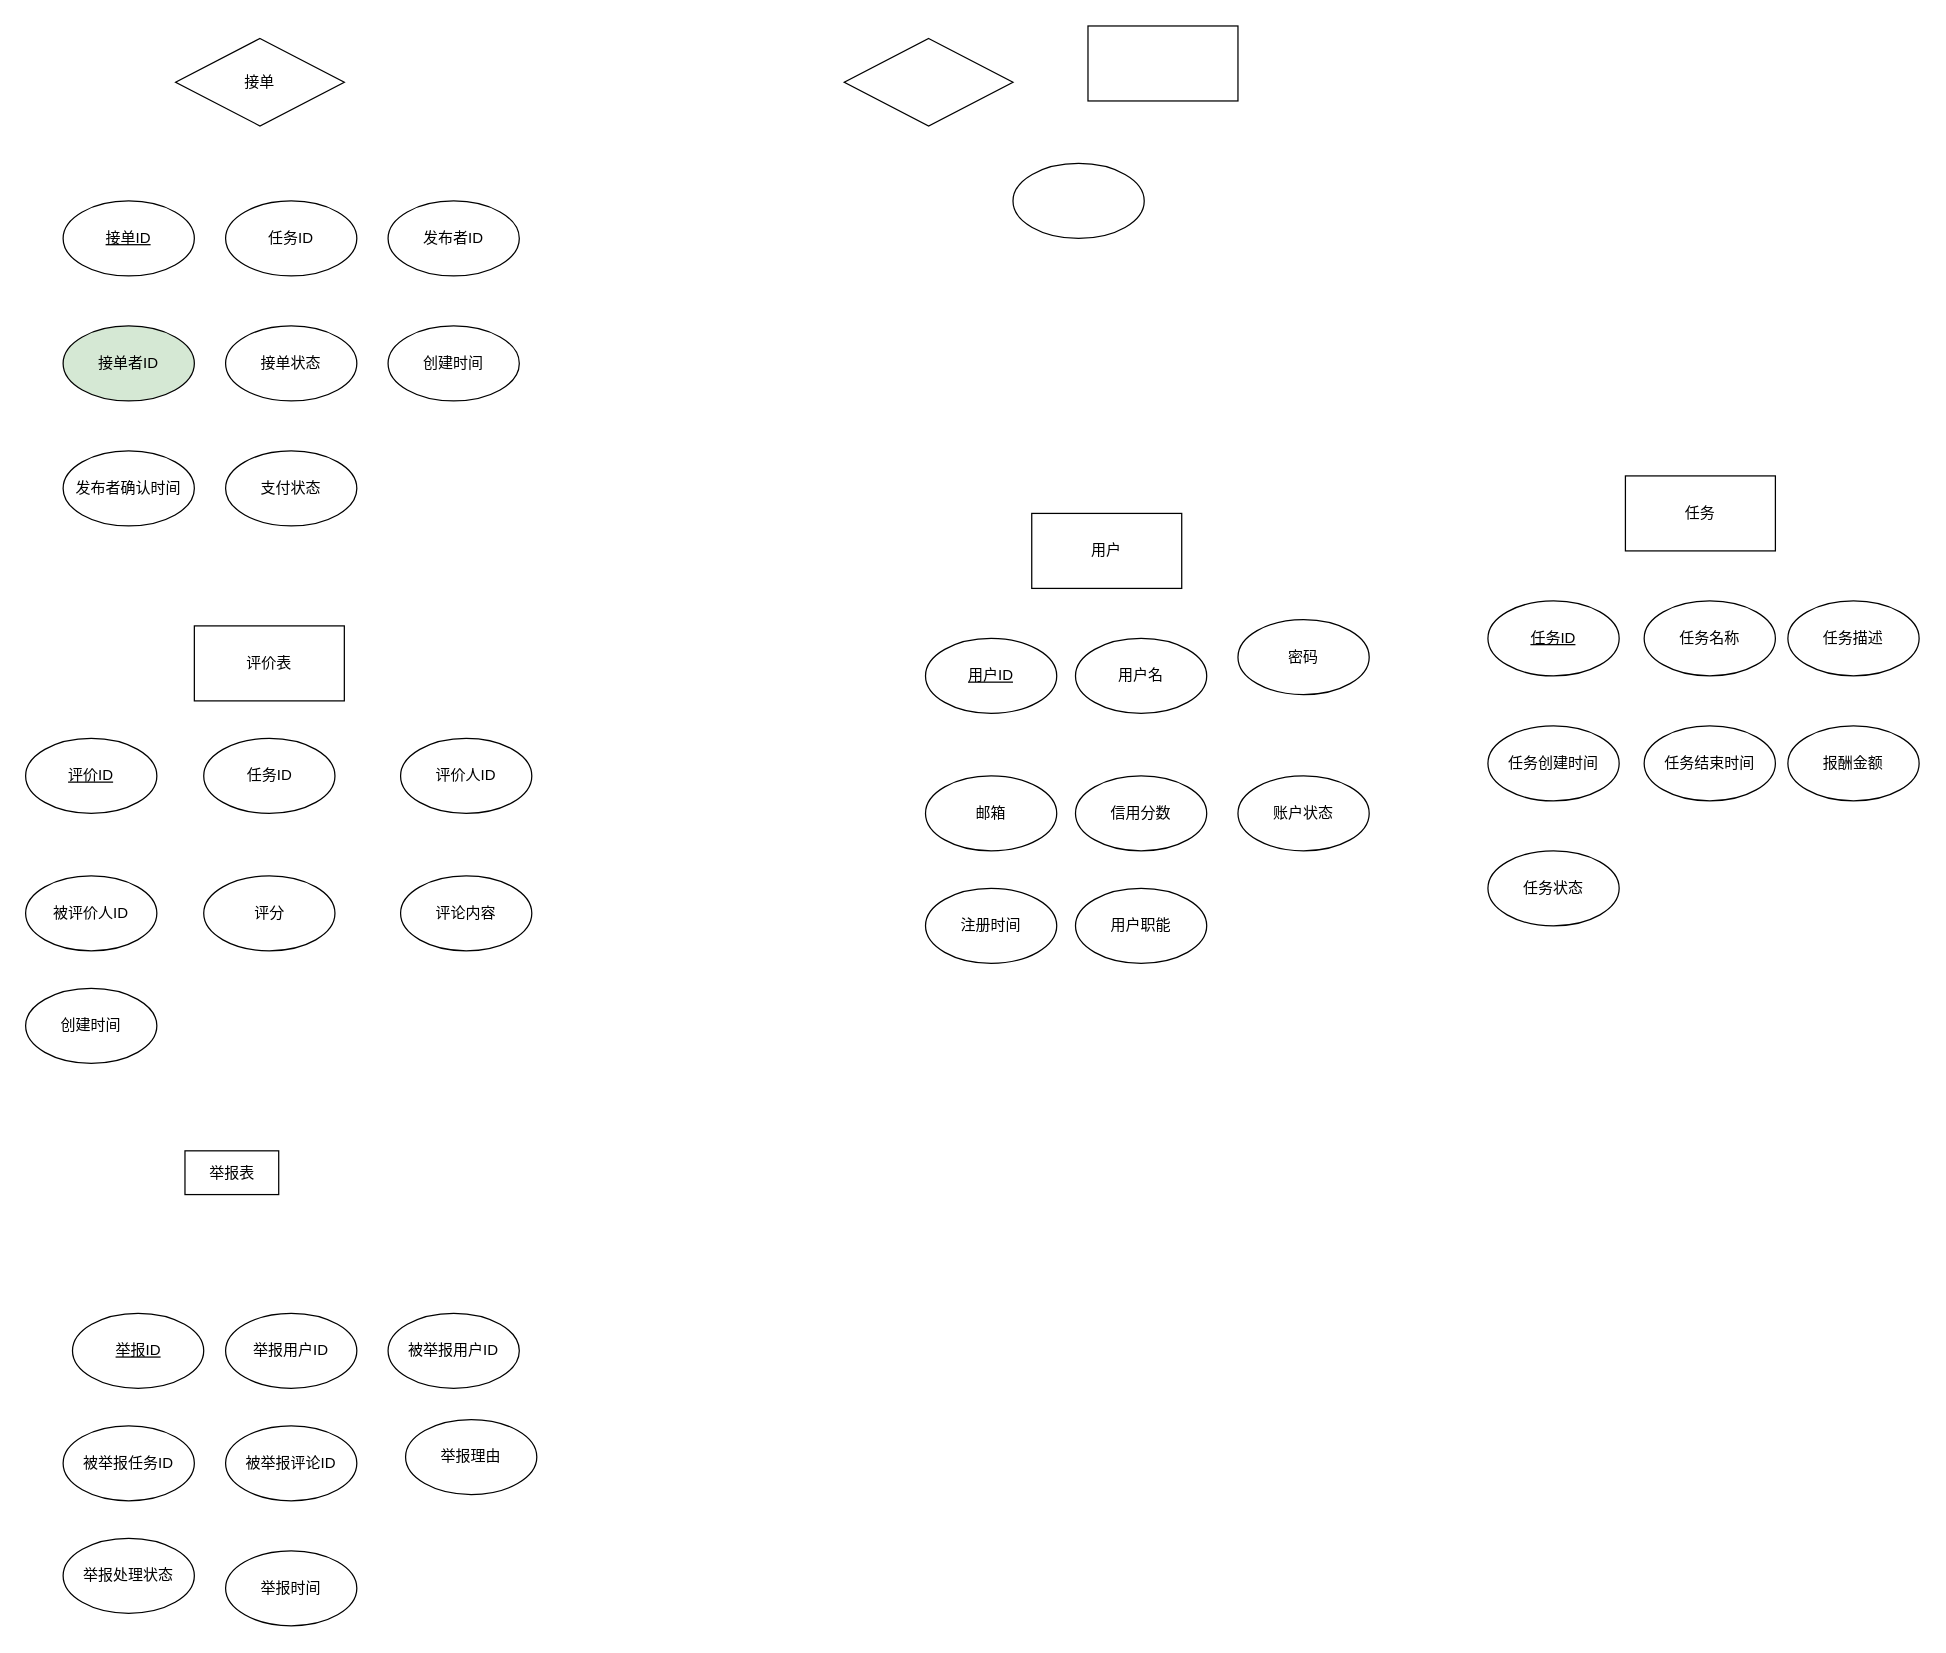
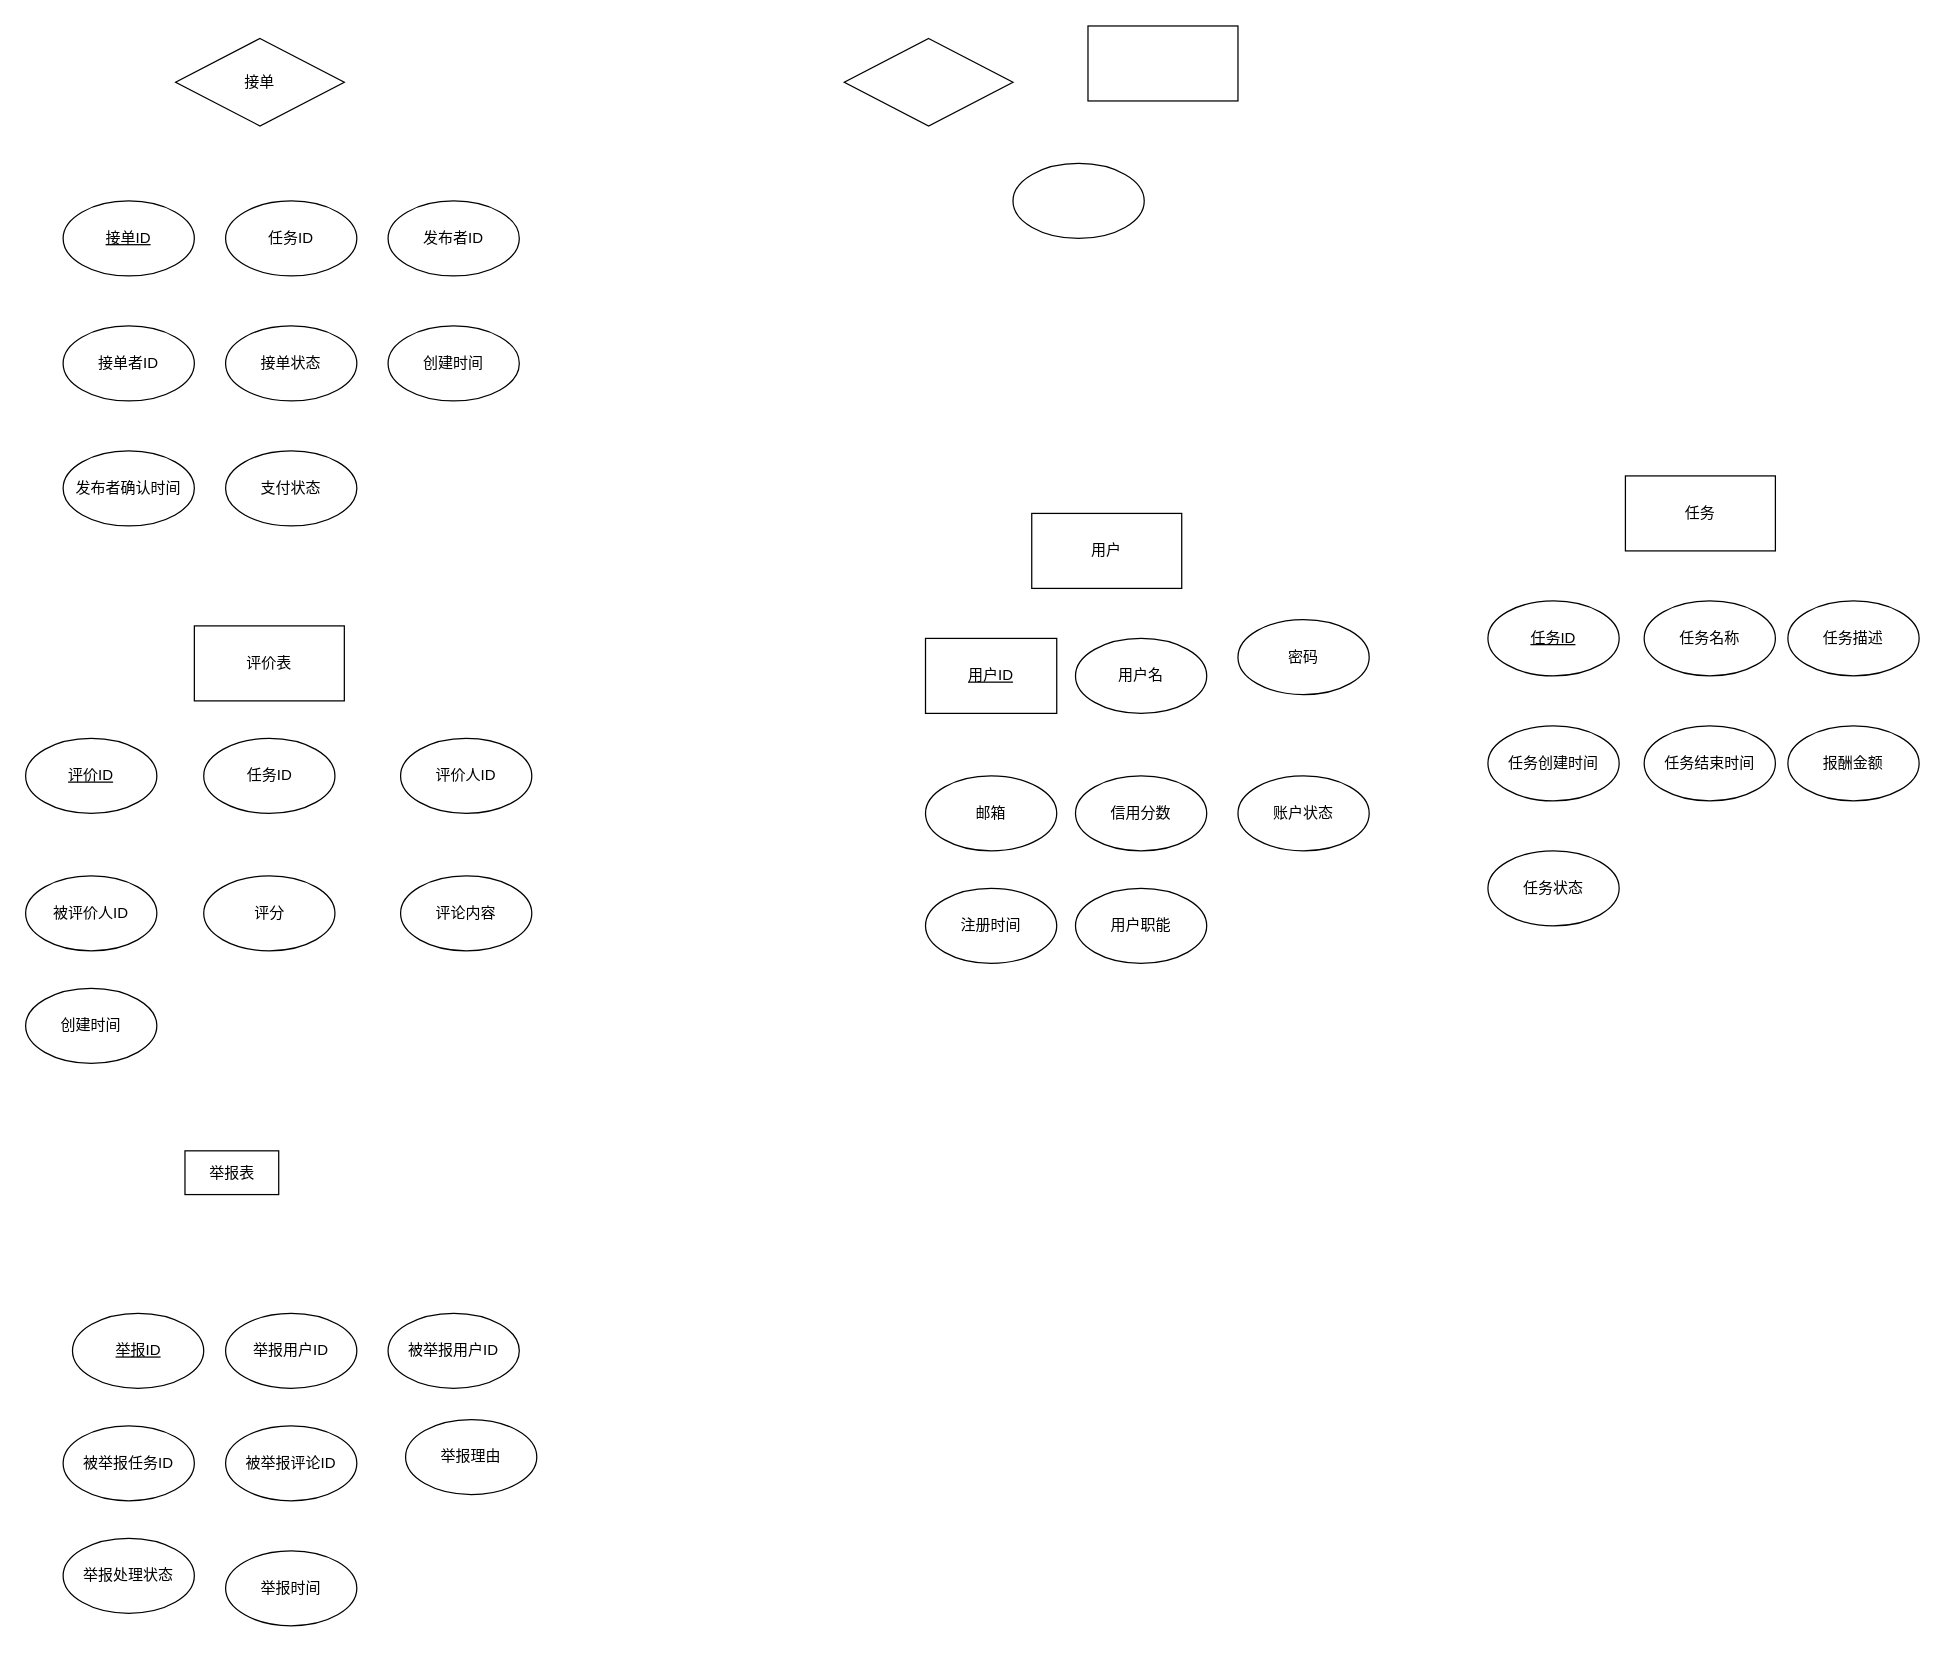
(129, 363) -> (129, 363)
(991, 676) -> (991, 676)
